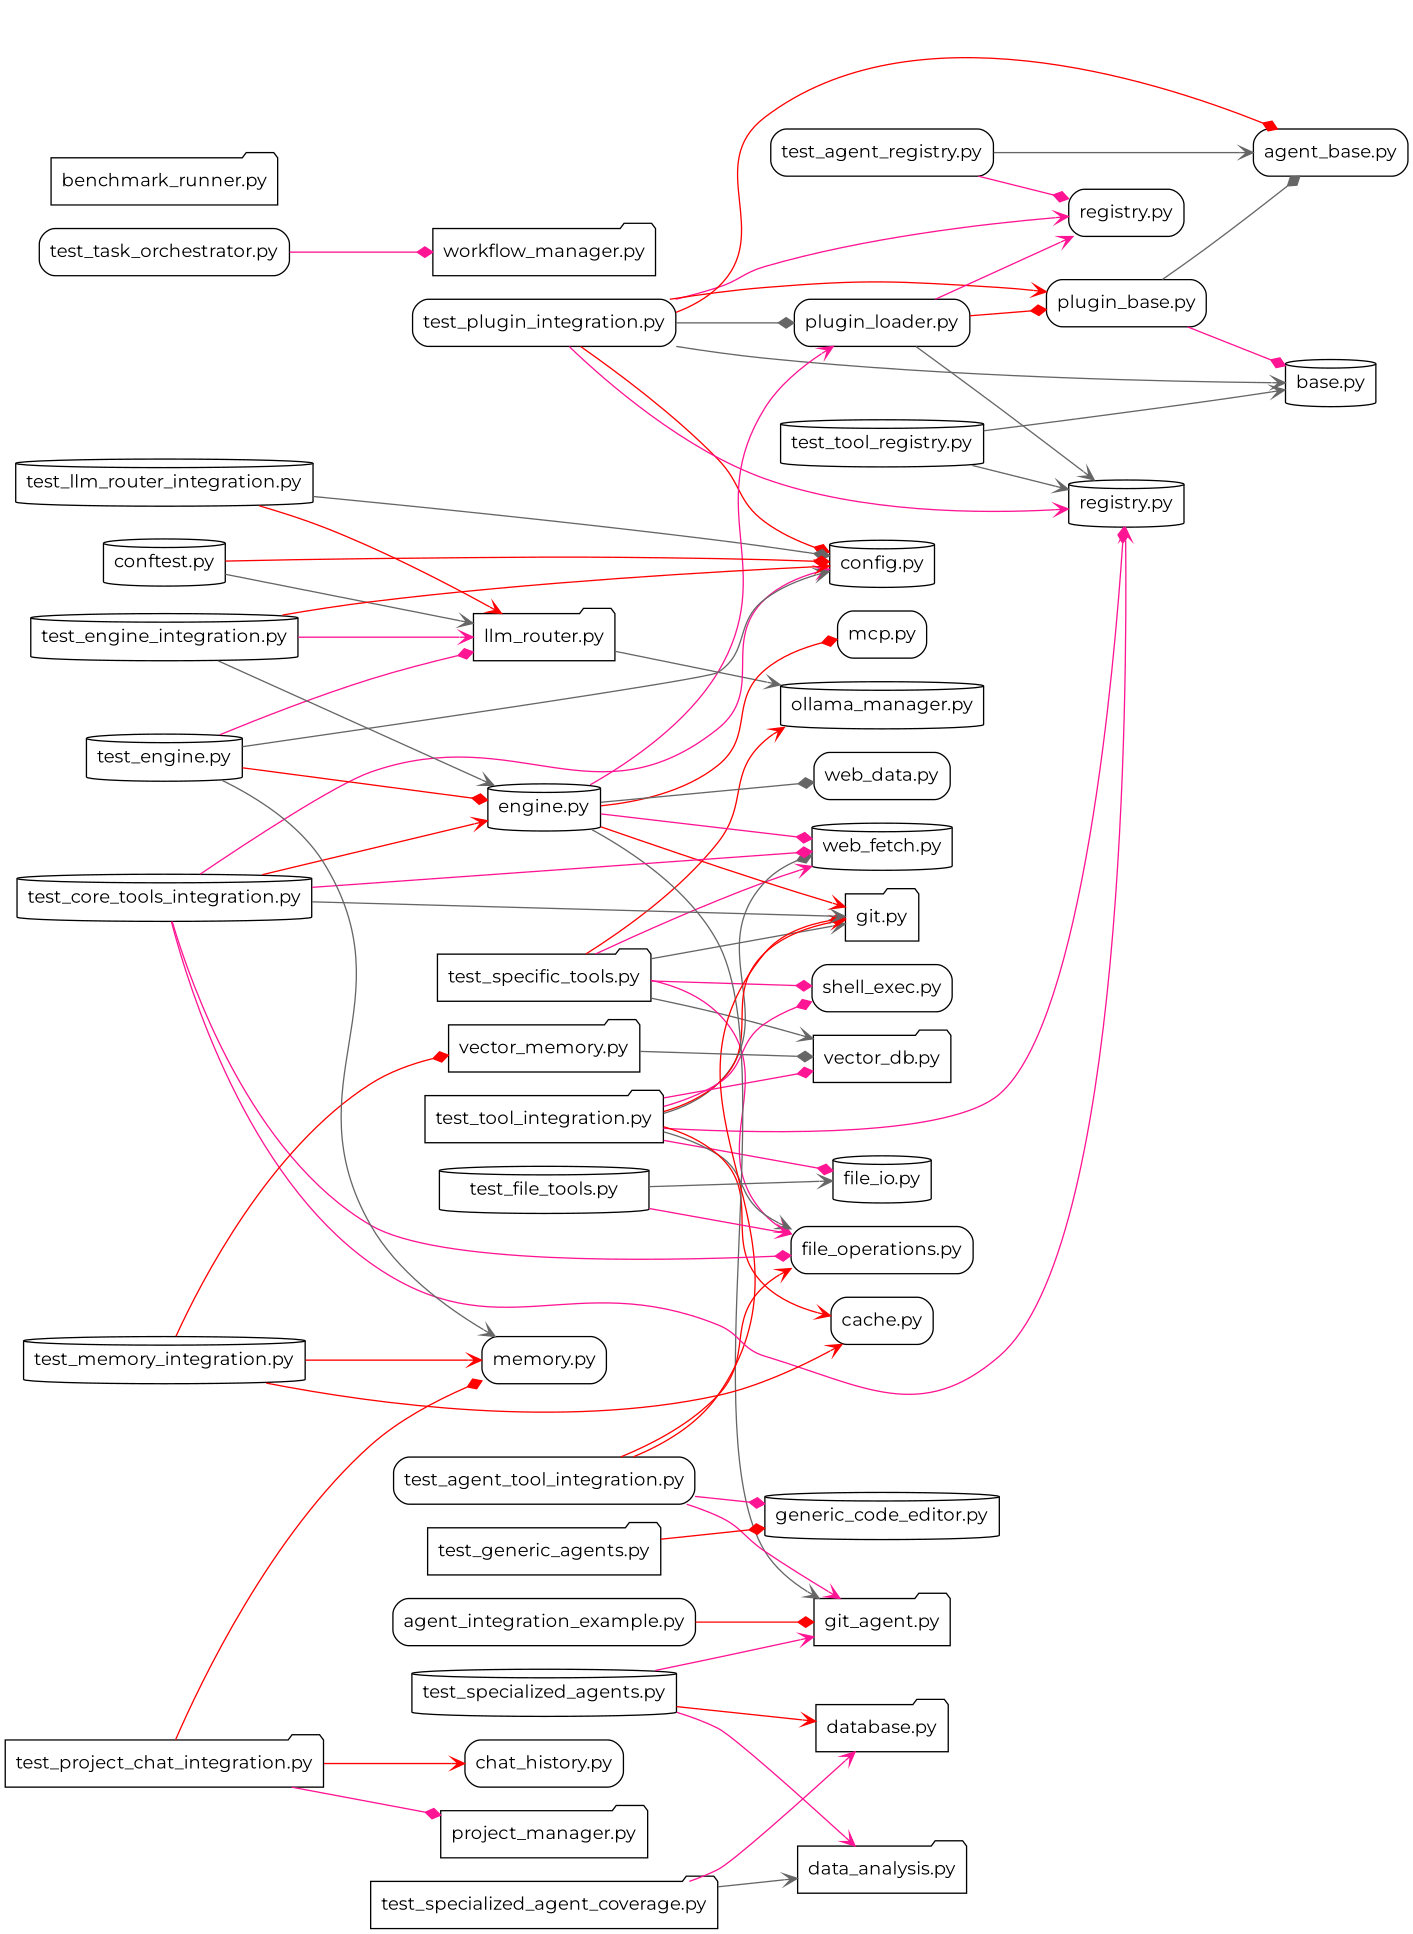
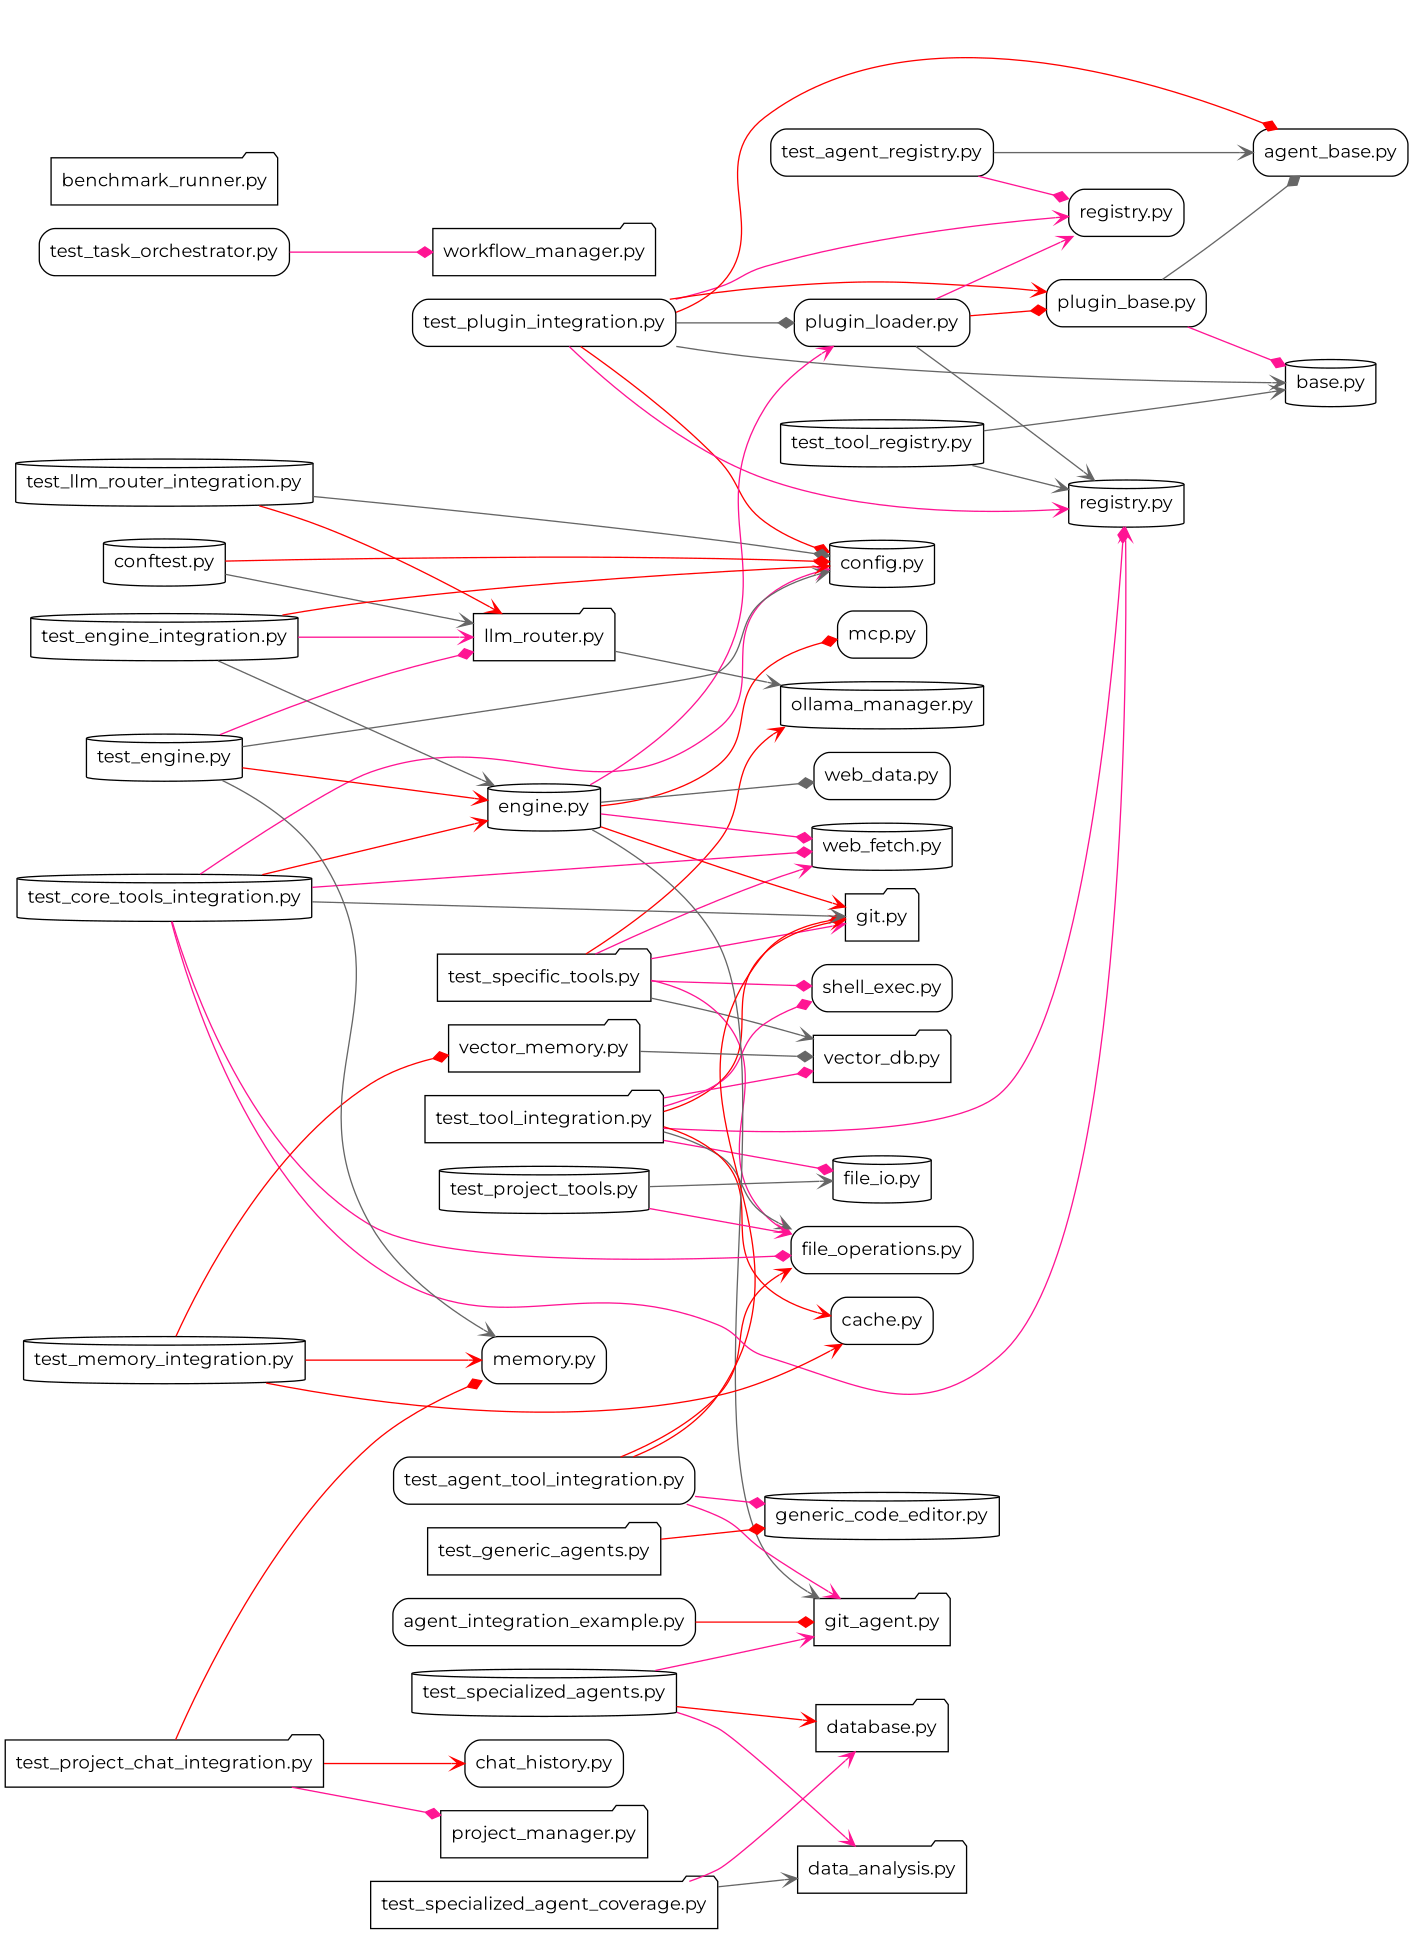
(364, 784) -> (364, 784)
(751, 941) -> (742, 942)
(741, 972) -> none
(544, 1190) -> (544, 1190)
